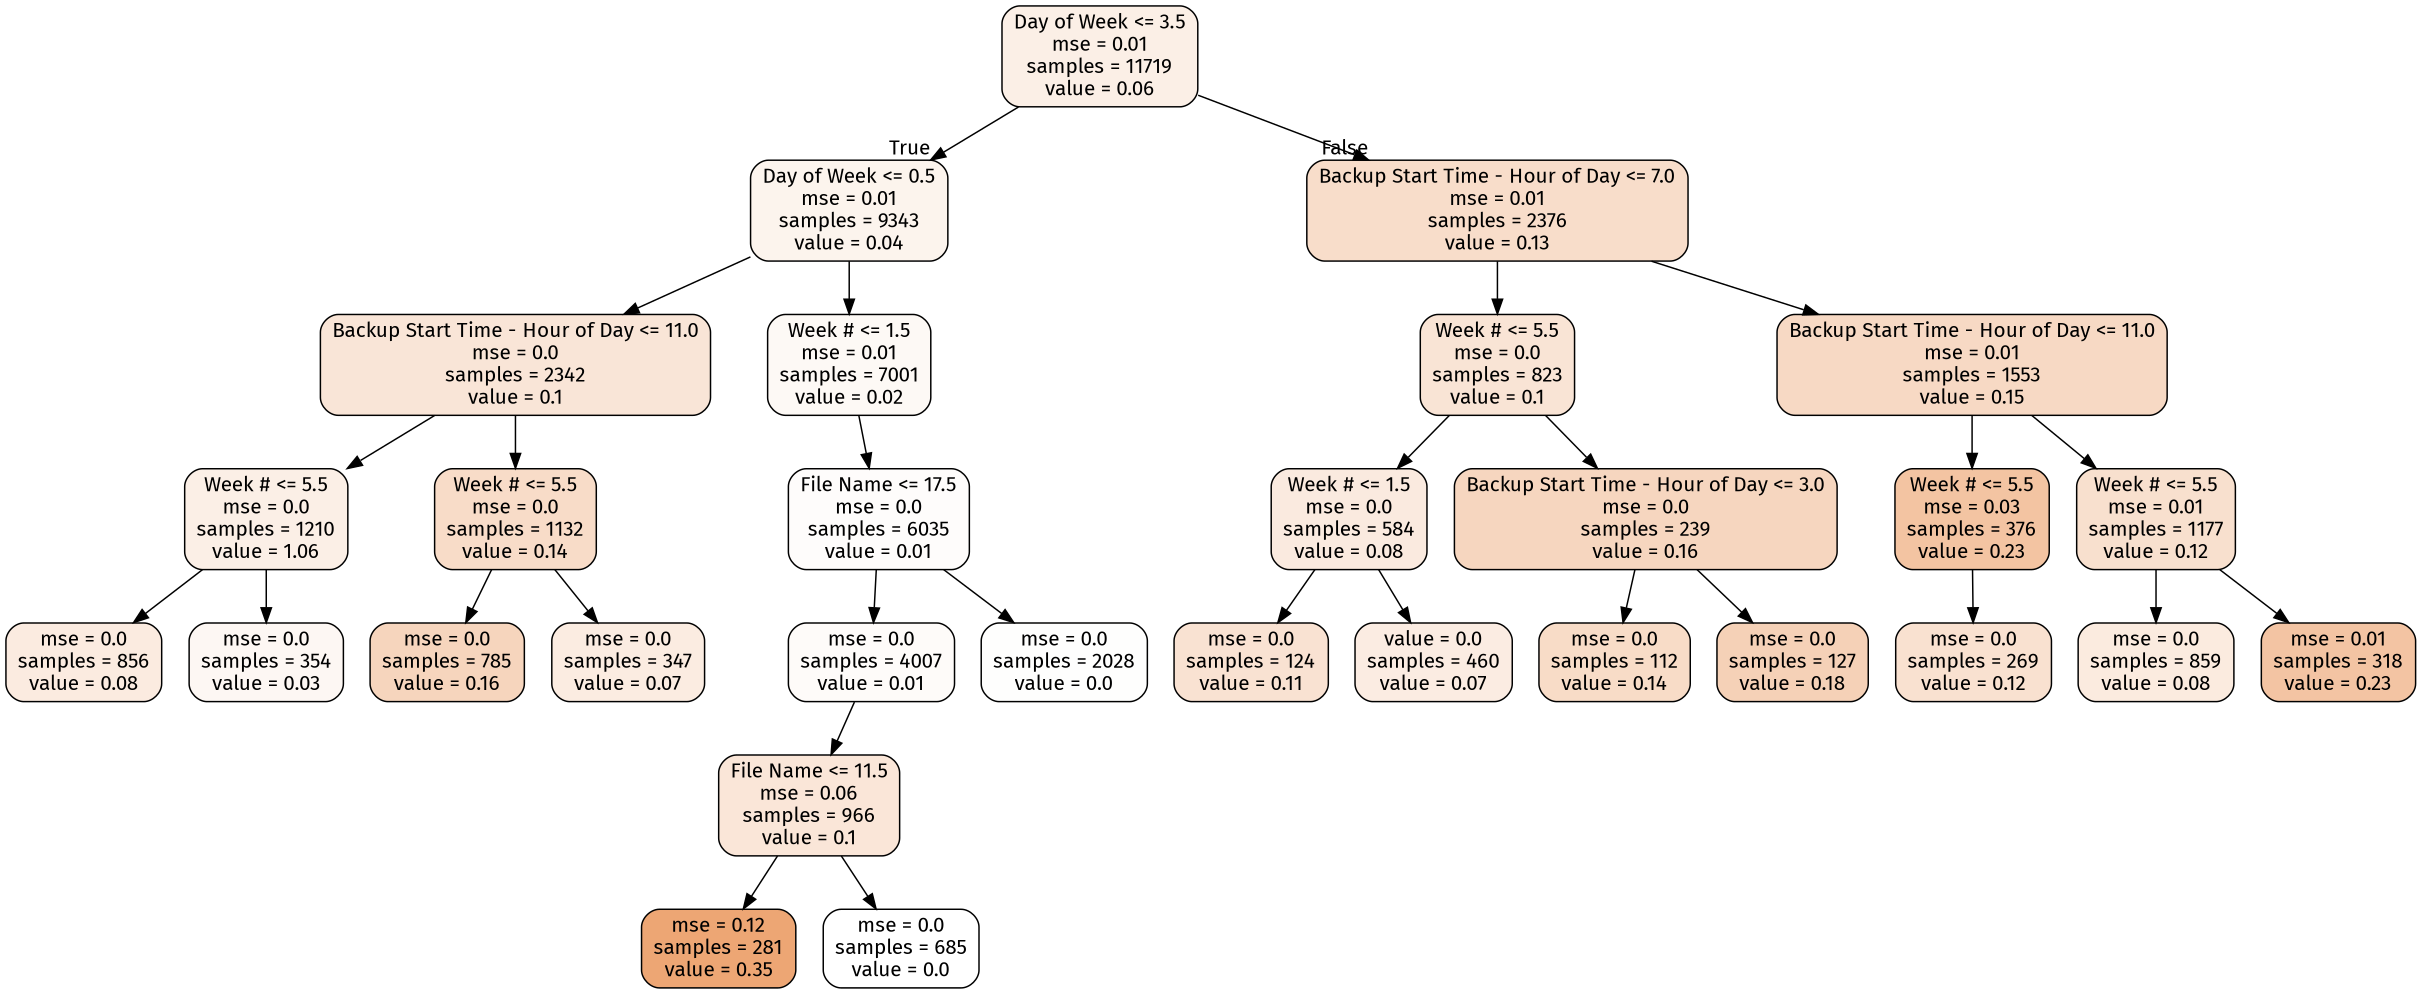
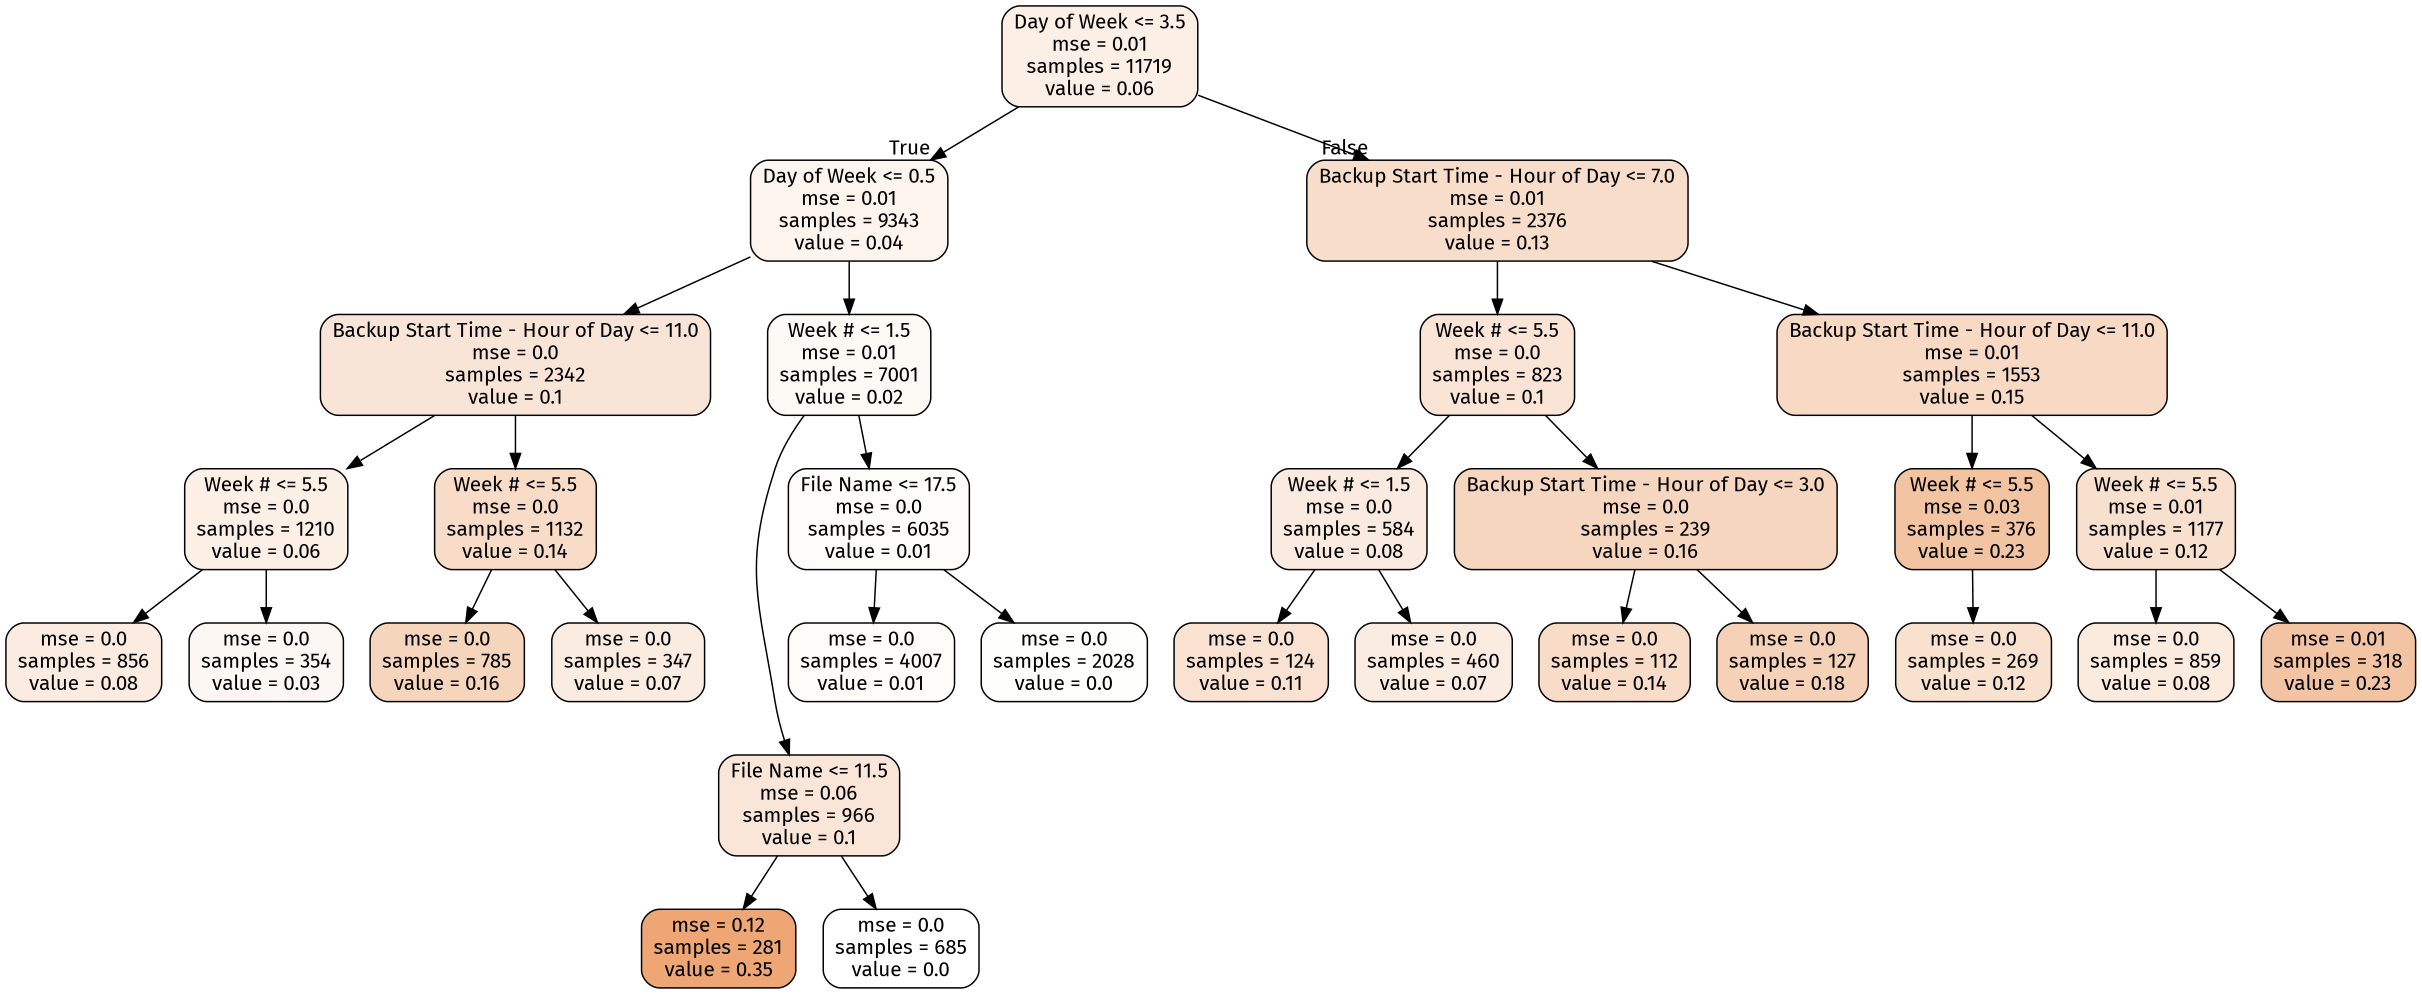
(266, 519) -> (266, 519)
(1434, 662) -> (1434, 662)
(846, 722) -> (757, 574)
